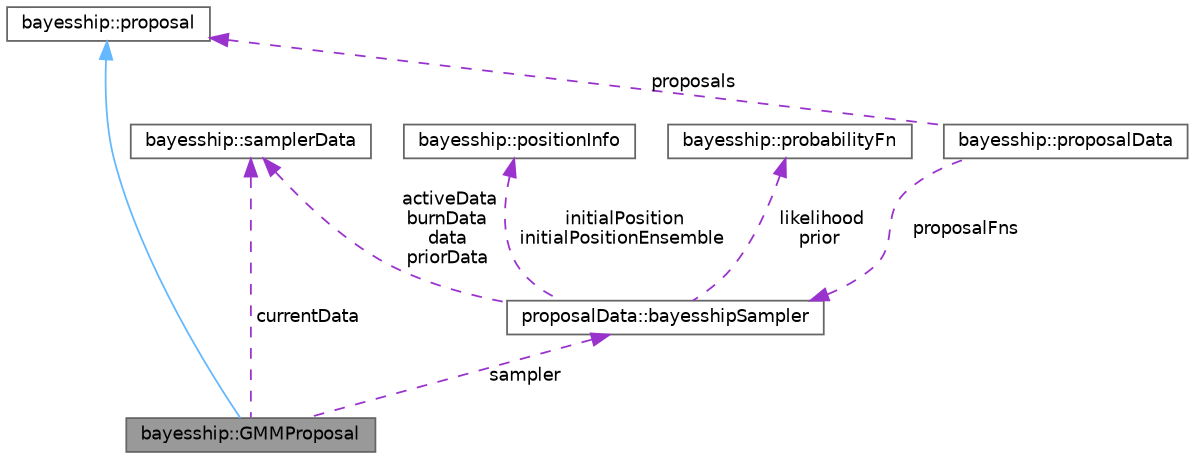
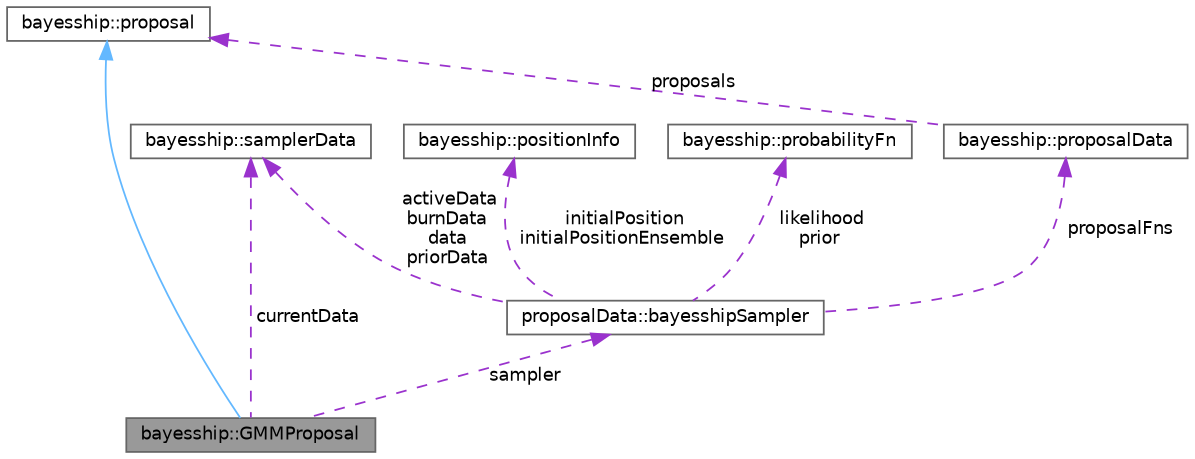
(891, 222) -> (978, 290)
